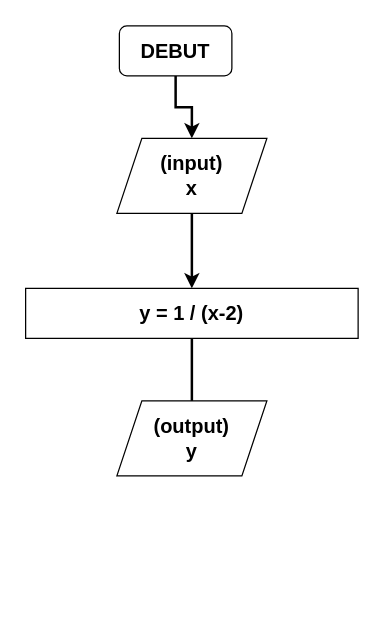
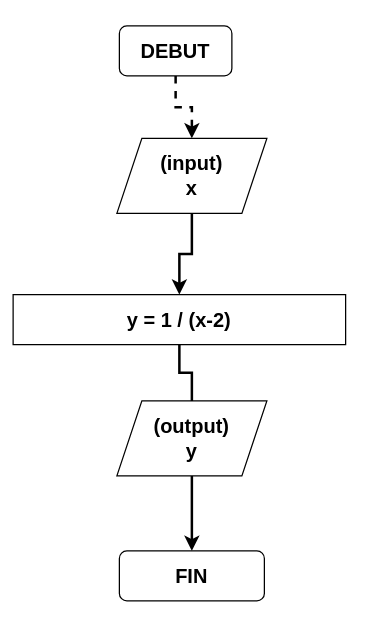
(178, 107) -> (178, 107)
(192, 313) -> (179, 319)
none -> (192, 508)
none -> (192, 576)
